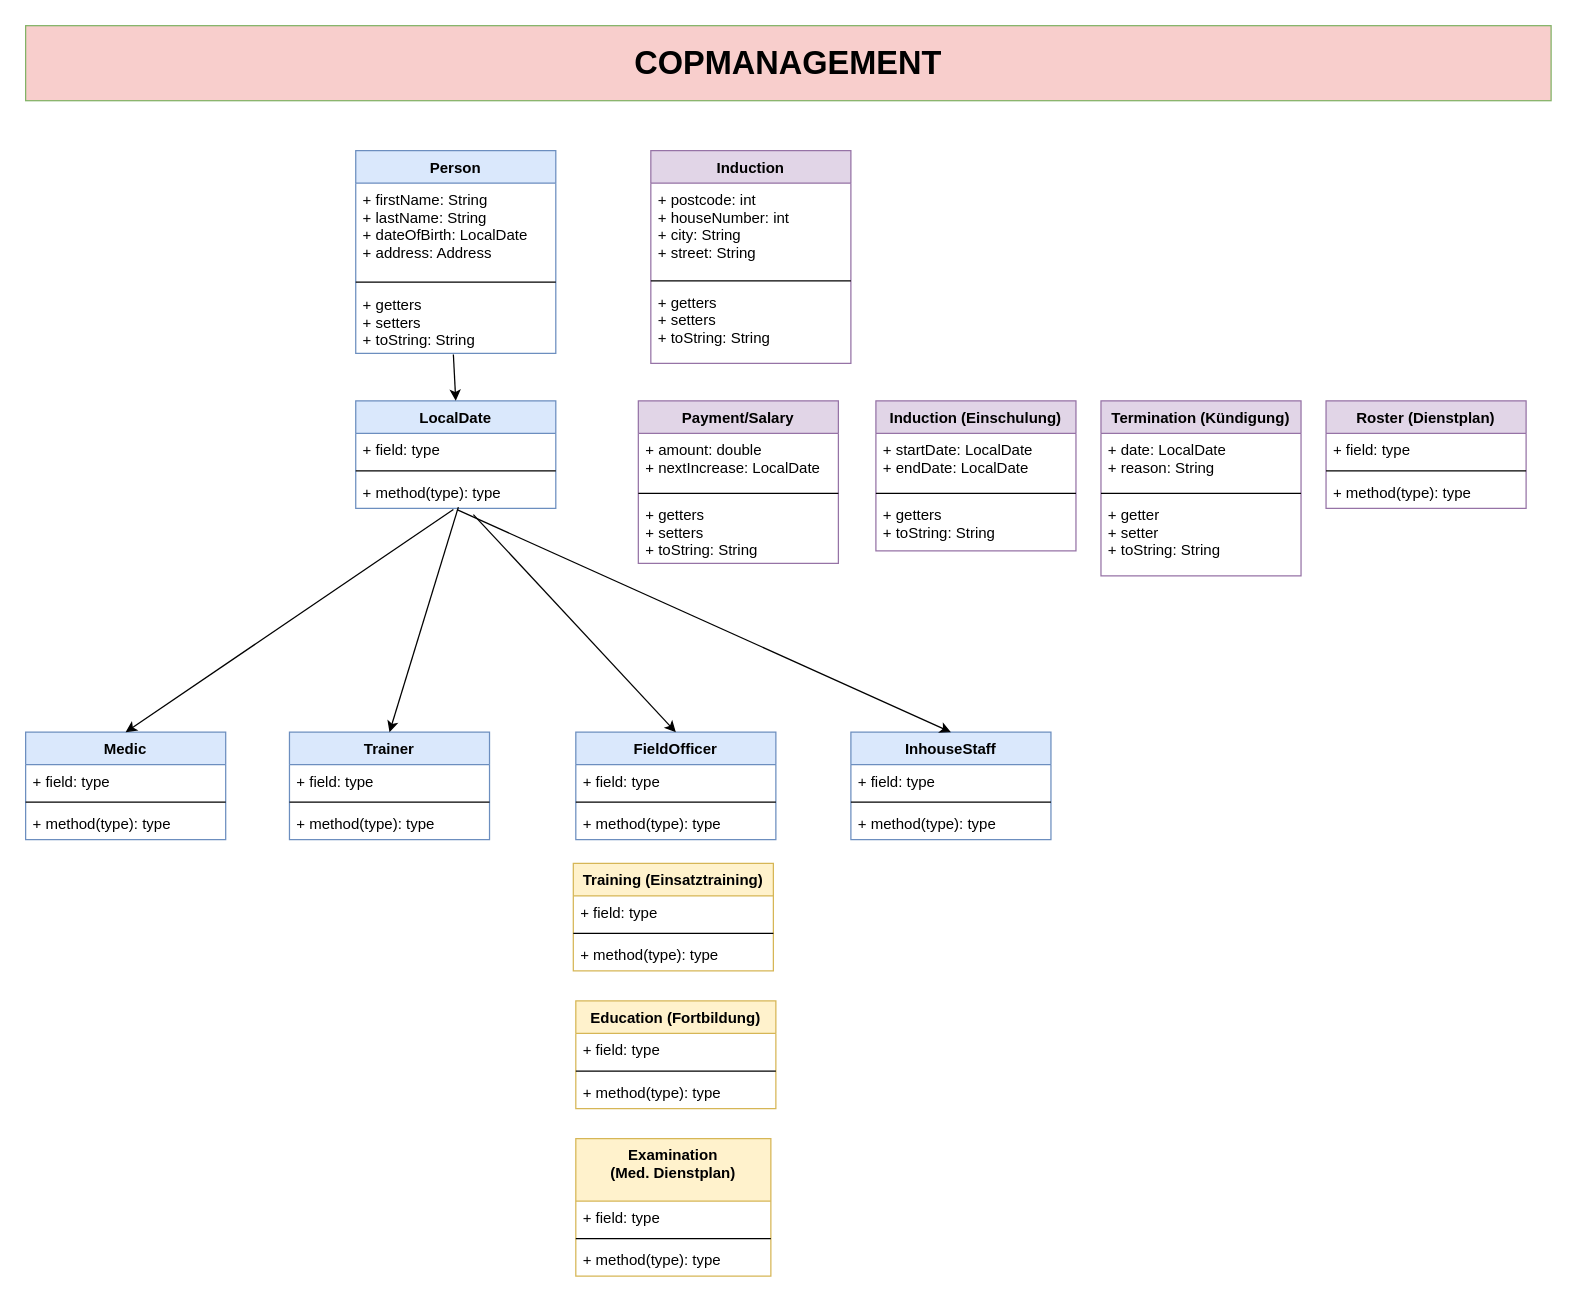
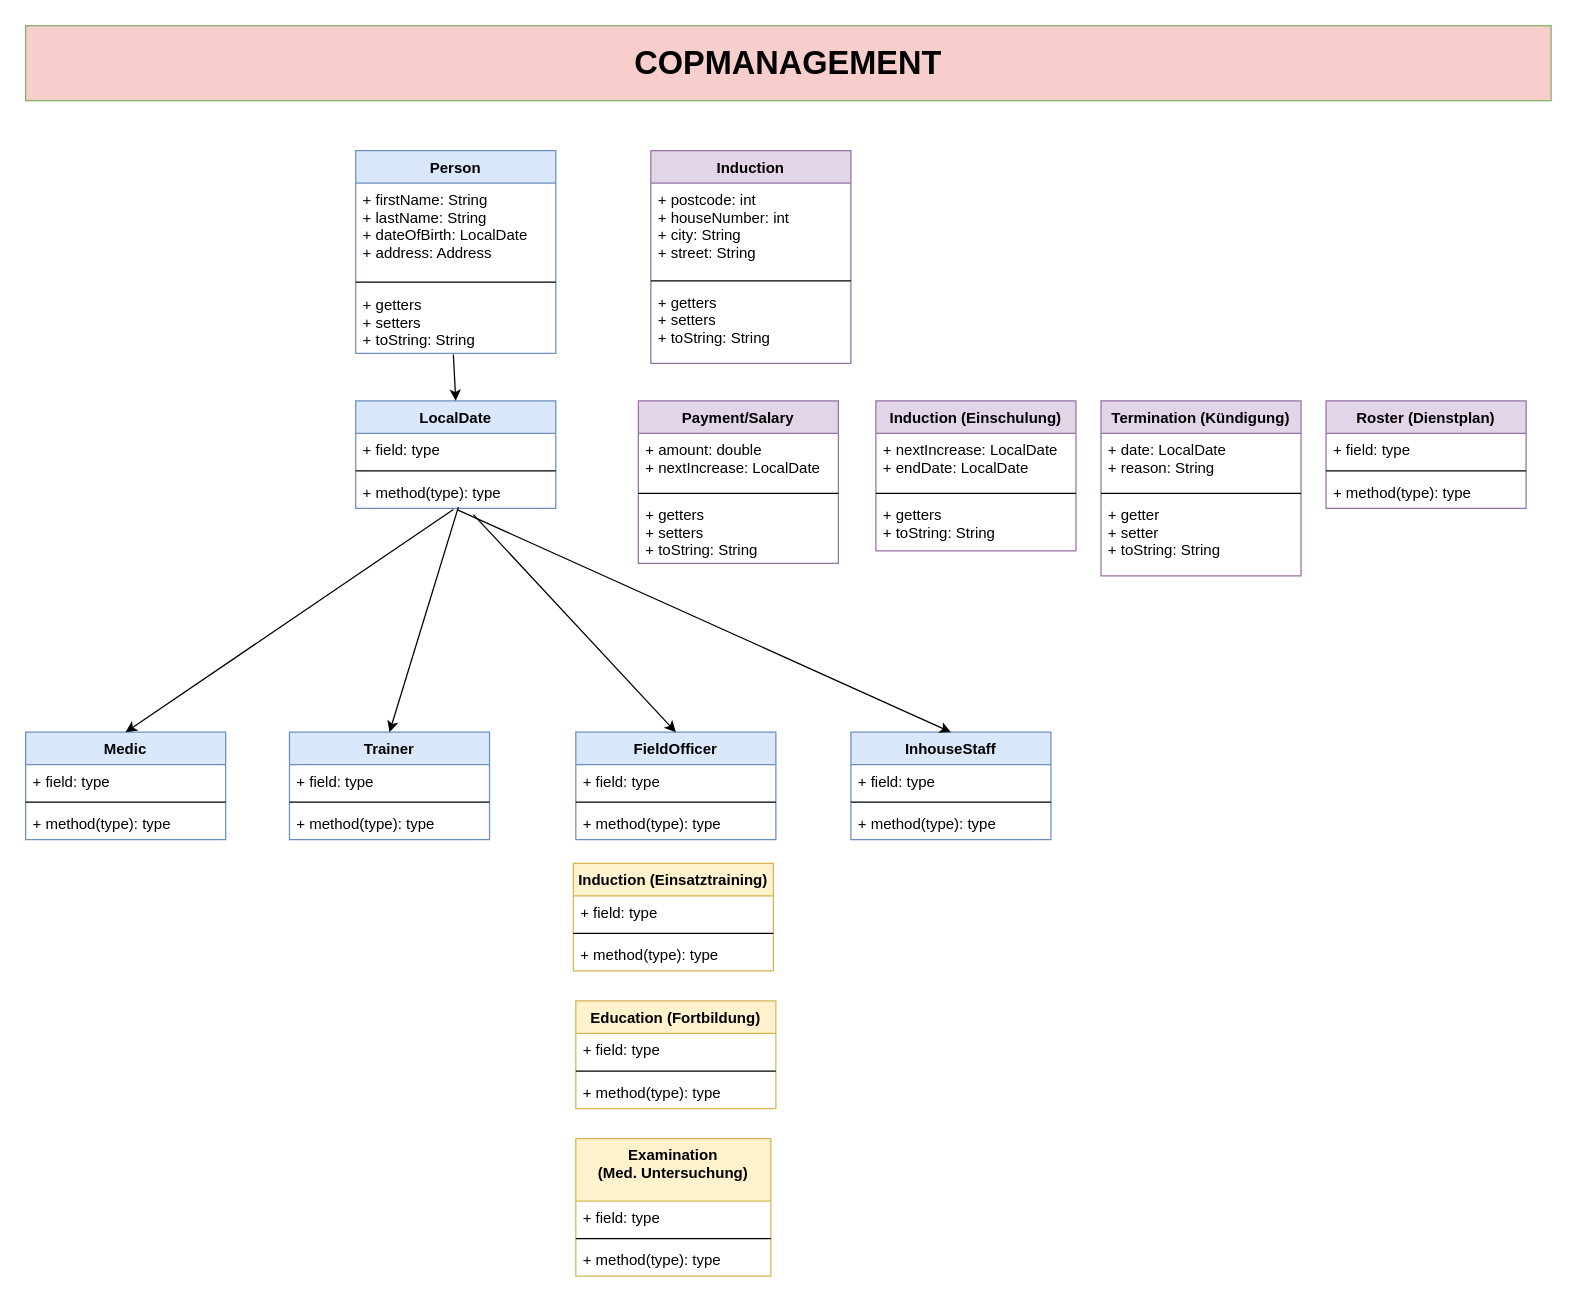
(967, 450) -> (980, 450)
(673, 880) -> (673, 880)
(673, 1155) -> (673, 1155)
